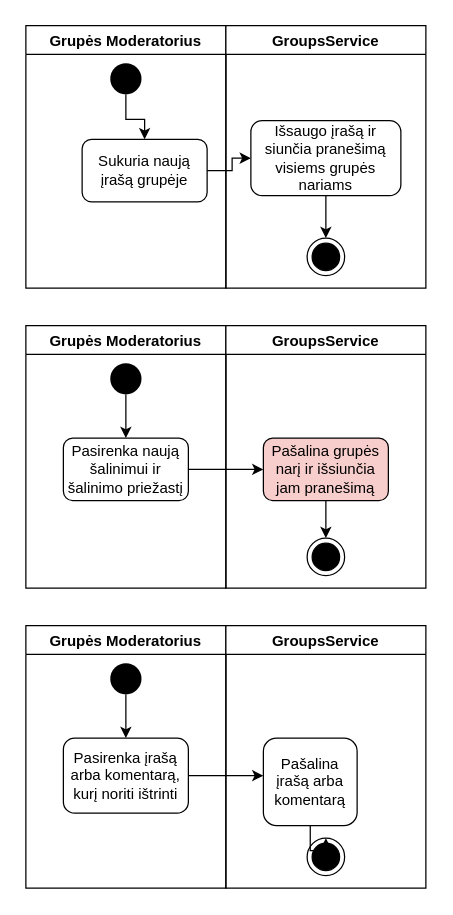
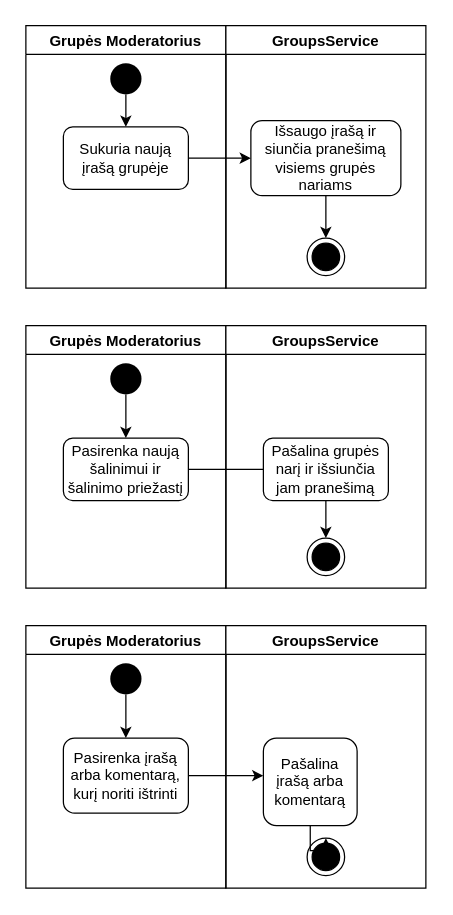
(144, 171) -> (126, 158)
(253, 469) -> (257, 469)
(326, 469) -> (326, 469)
